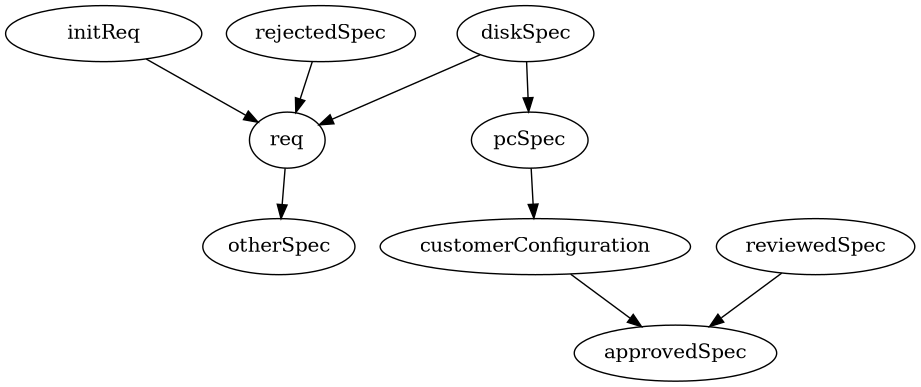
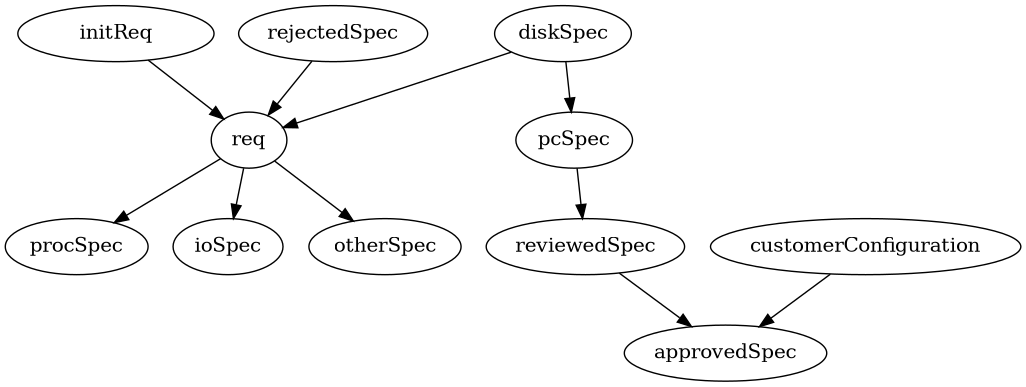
(532, 186) -> (579, 186)
none -> (77, 247)
none -> (228, 247)
